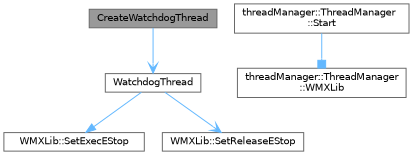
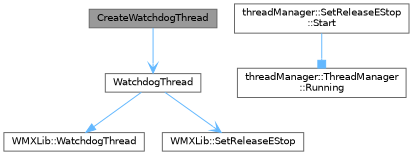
(322, 19) -> (322, 19)
(322, 83) -> (322, 83)
(74, 142) -> (74, 142)
